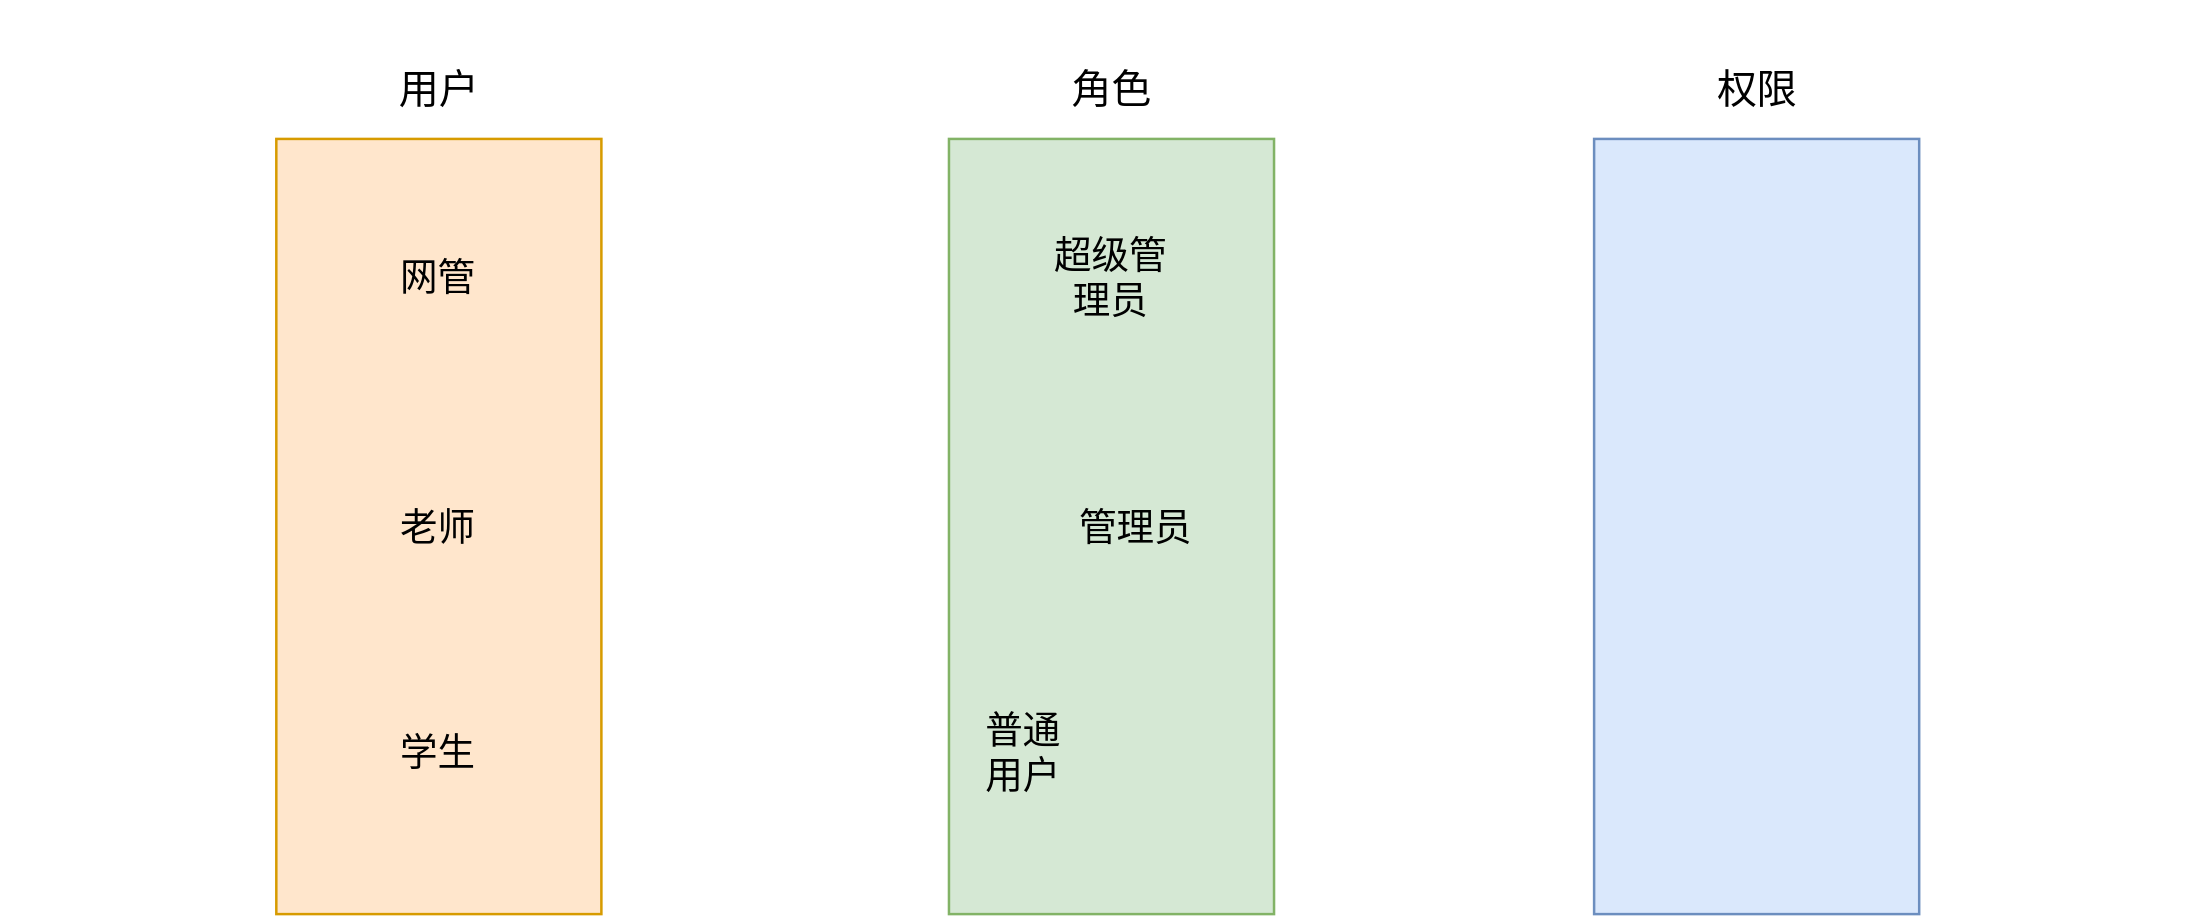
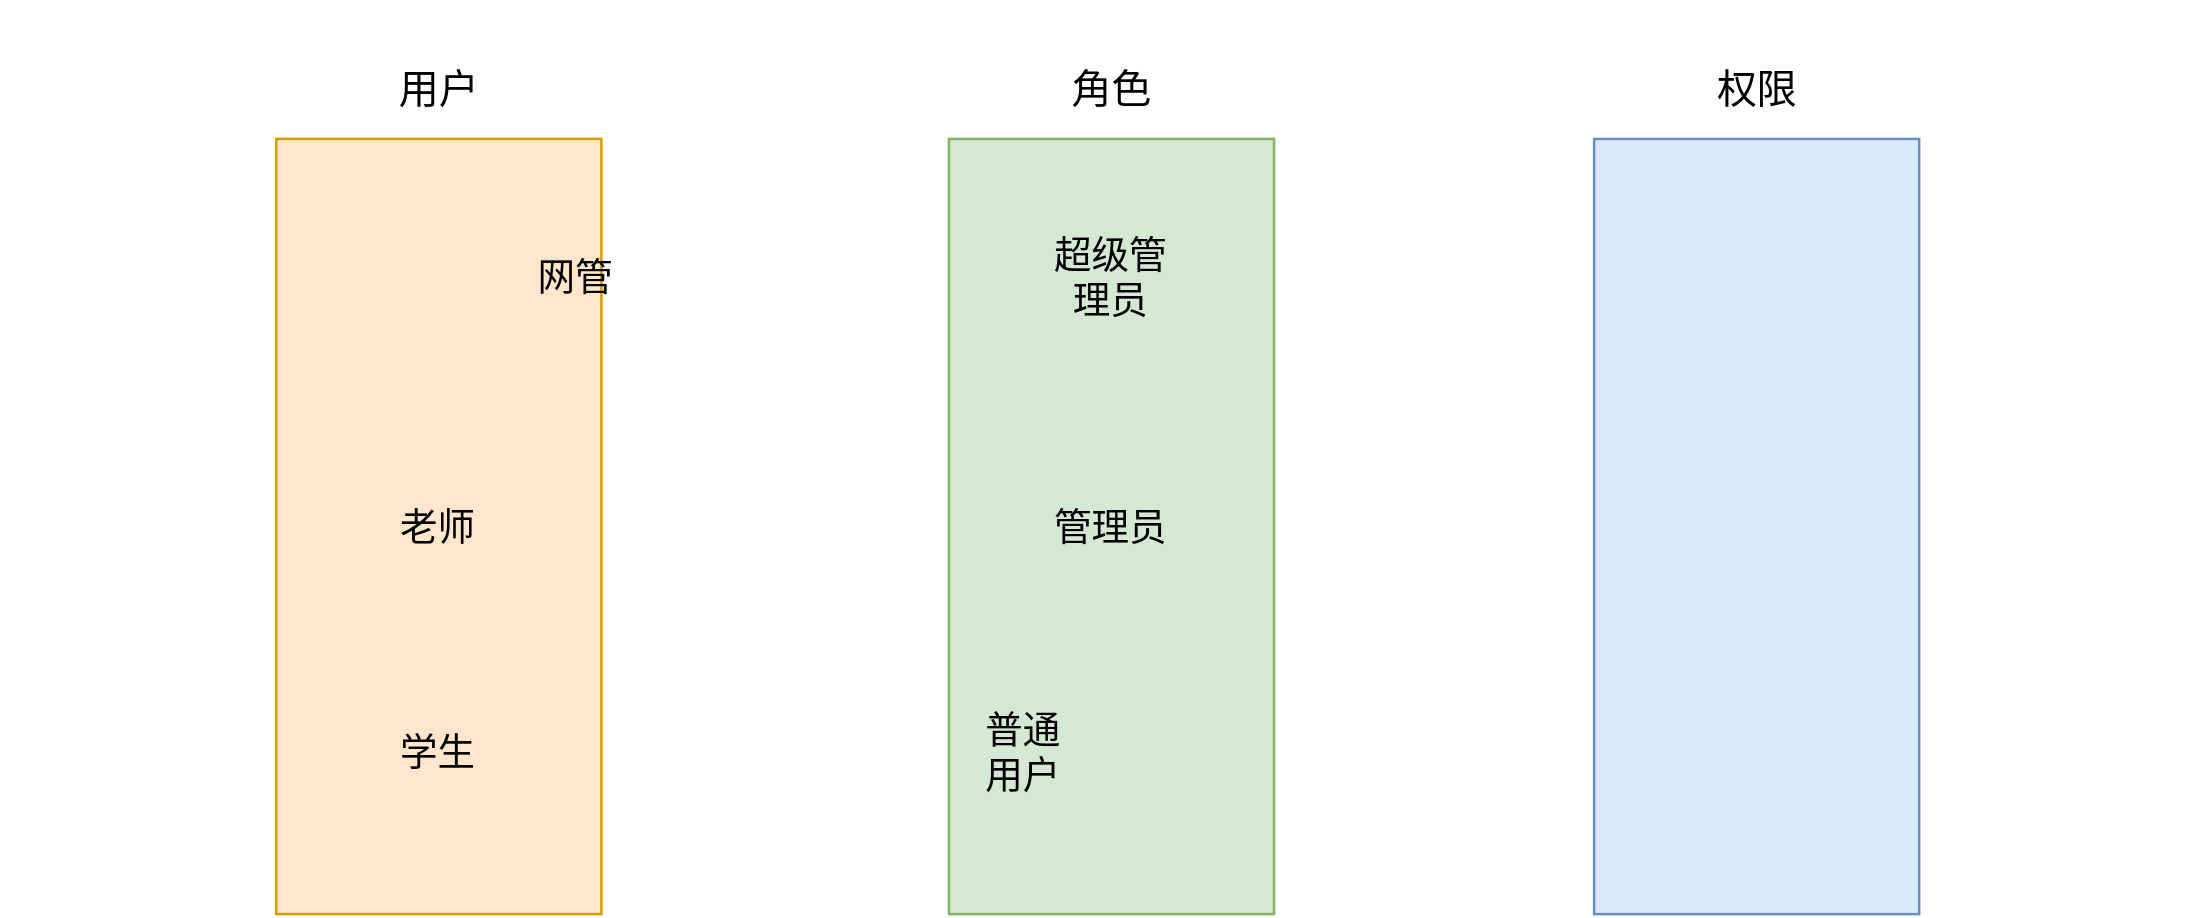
(439, 276) -> (576, 276)
(1136, 526) -> (1111, 526)
